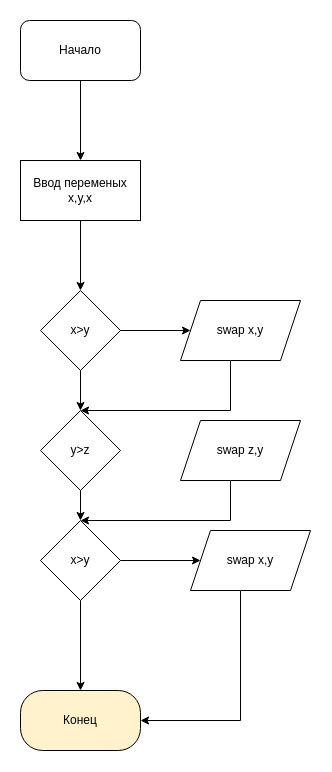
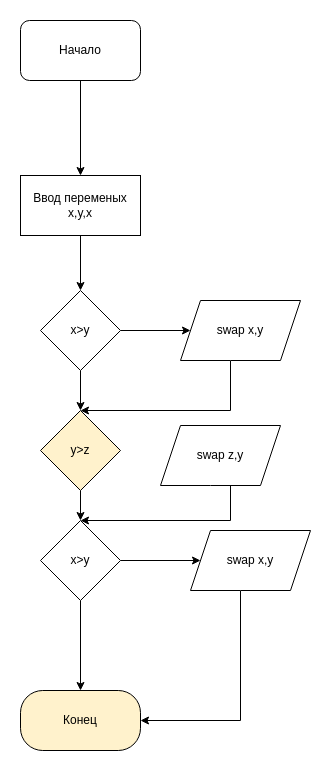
(81, 191) -> (81, 206)
(81, 451) -> (81, 451)
(241, 451) -> (221, 456)
